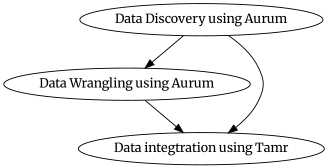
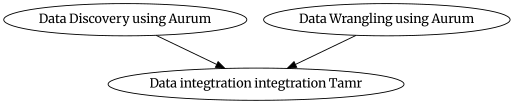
(168, 49) -> none
(201, 149) -> (256, 84)
